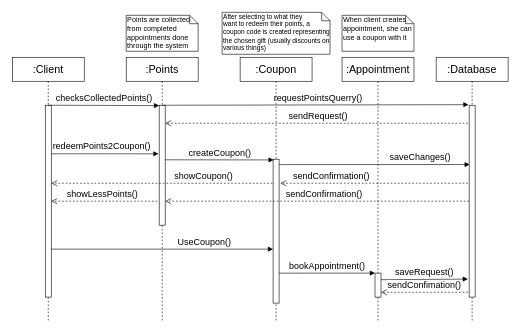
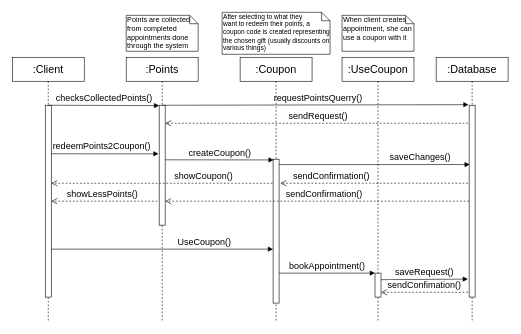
(378, 69) -> (378, 69)
